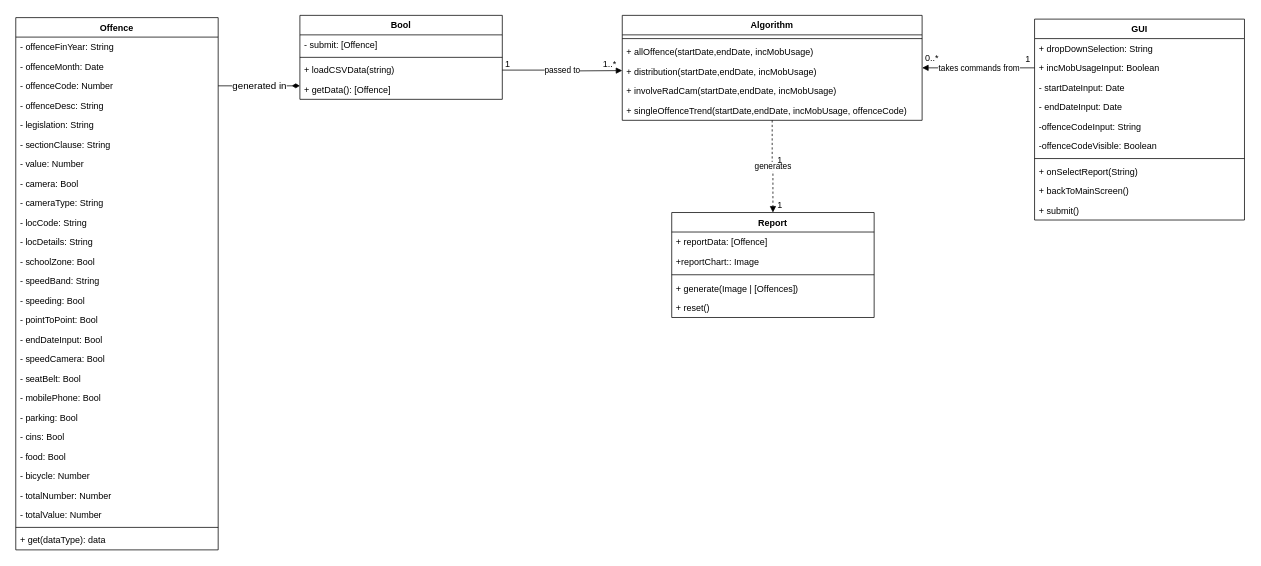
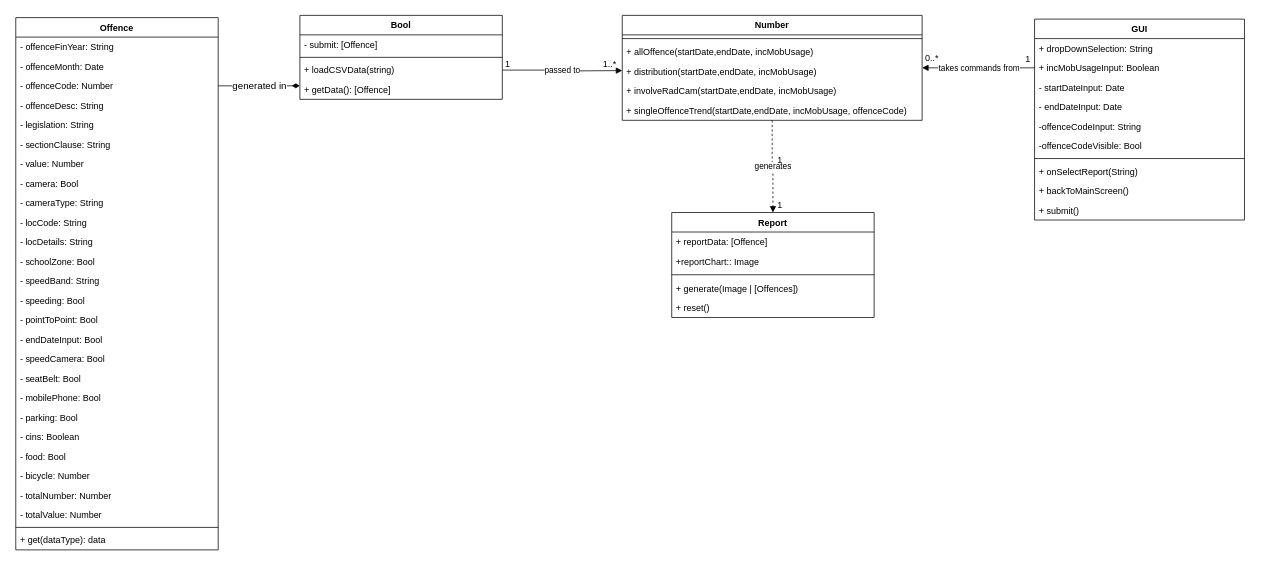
(772, 26) -> (772, 26)
(1102, 146) -> (1095, 146)
(44, 437) -> (51, 437)
